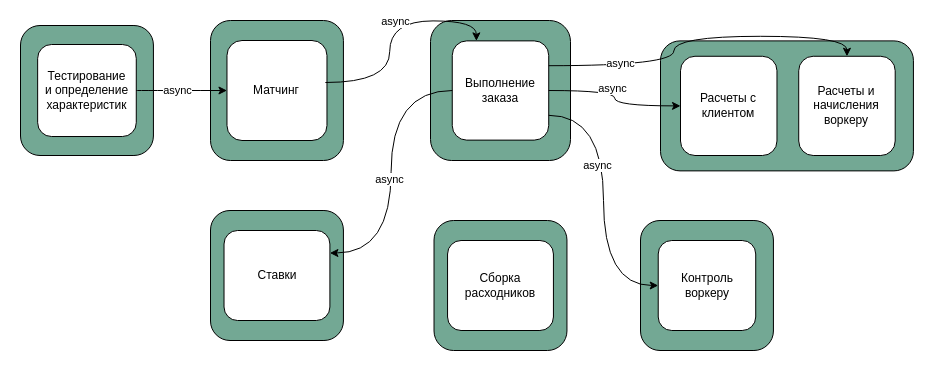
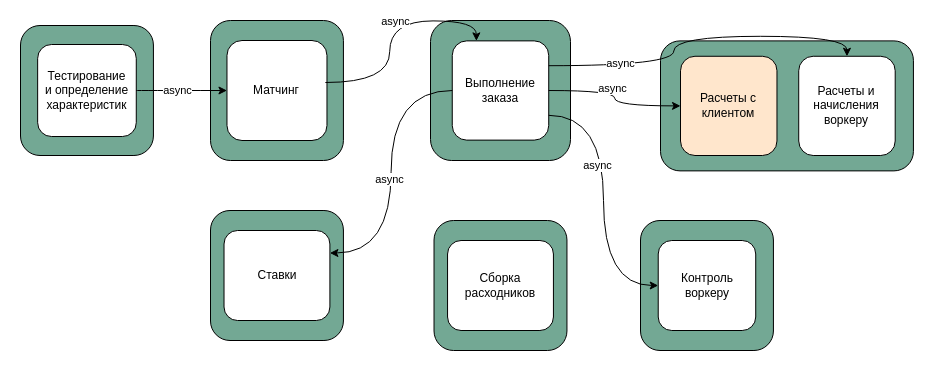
(729, 106) -> (729, 106)
